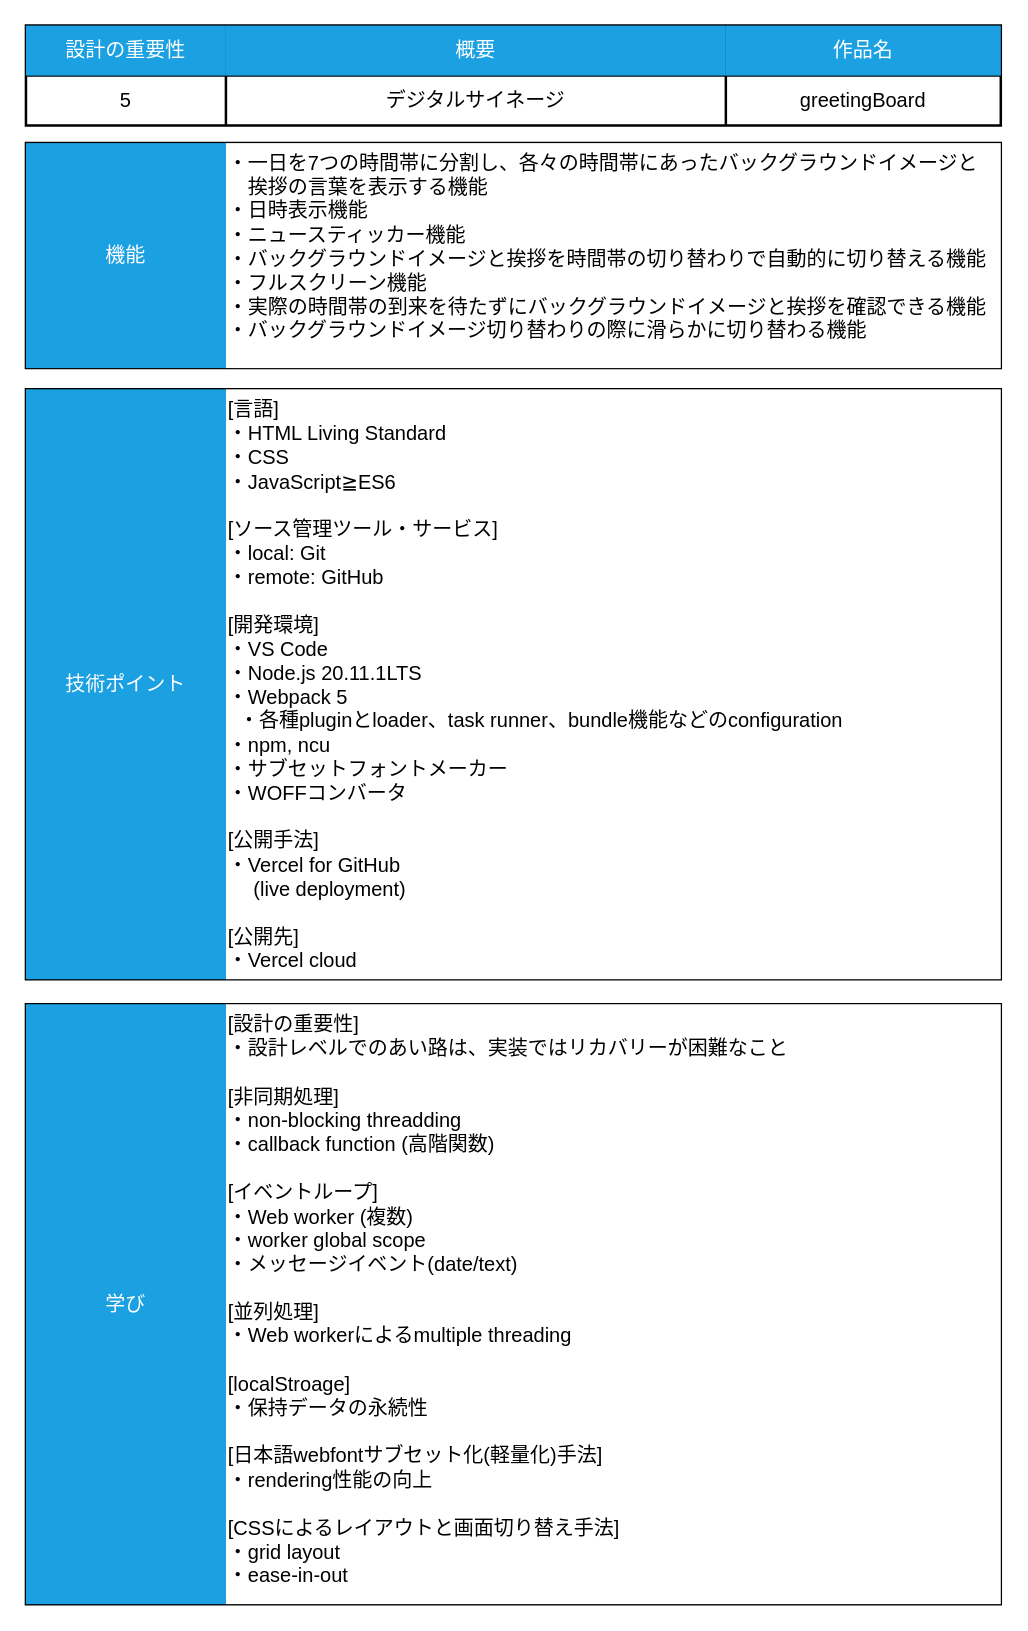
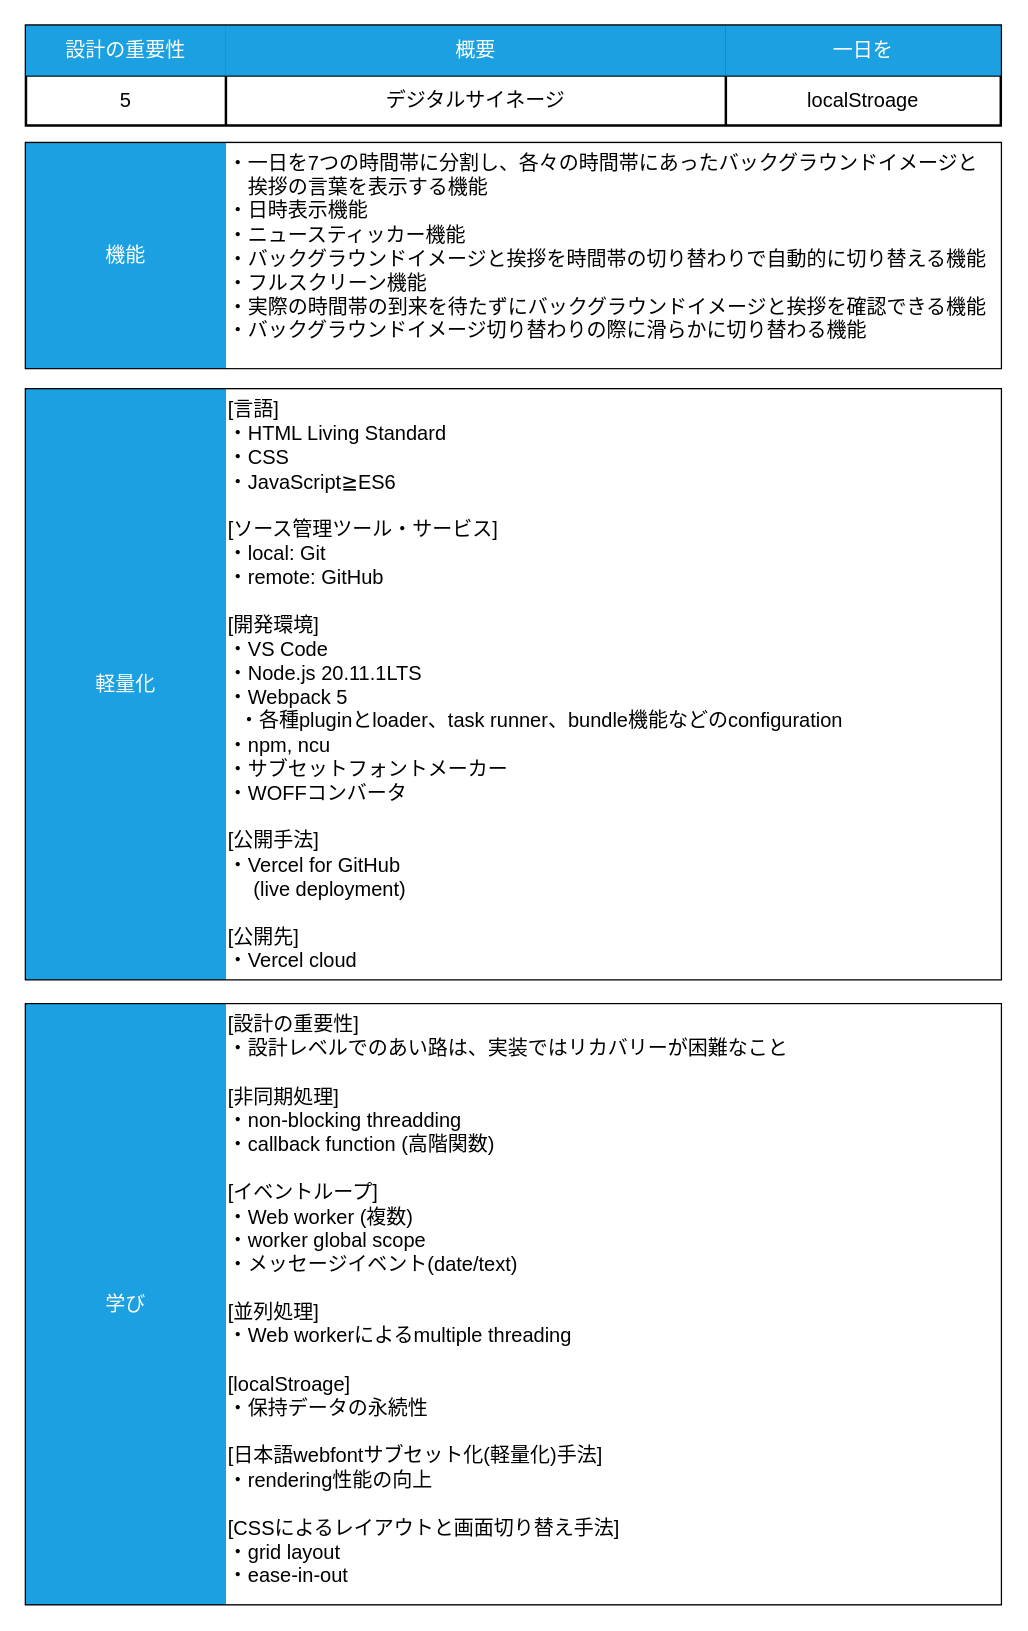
(863, 51) -> (863, 51)
(863, 101) -> (863, 101)
(126, 684) -> (126, 684)
